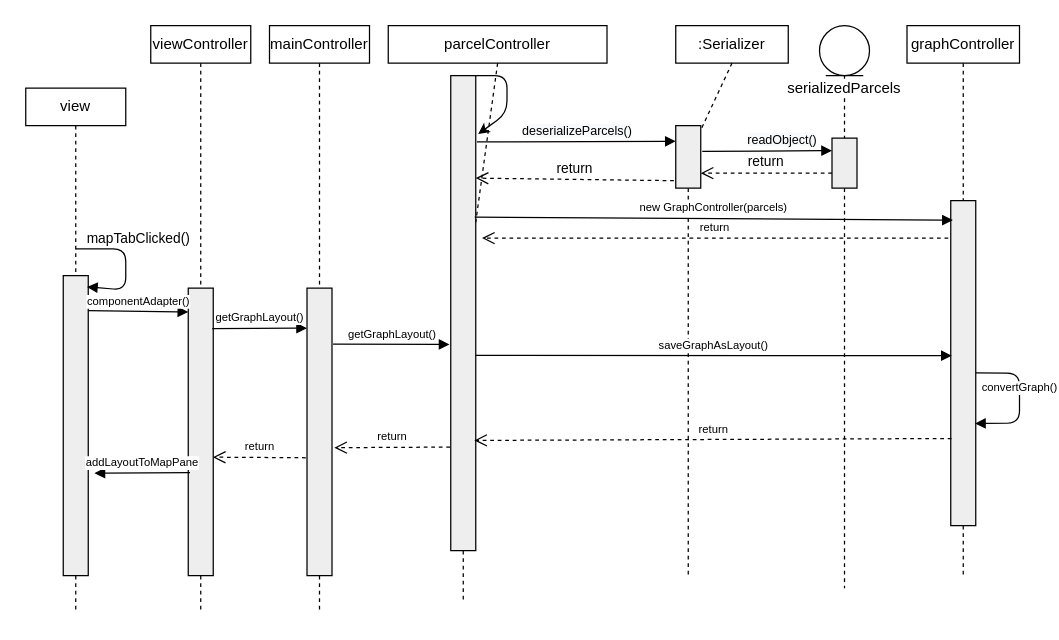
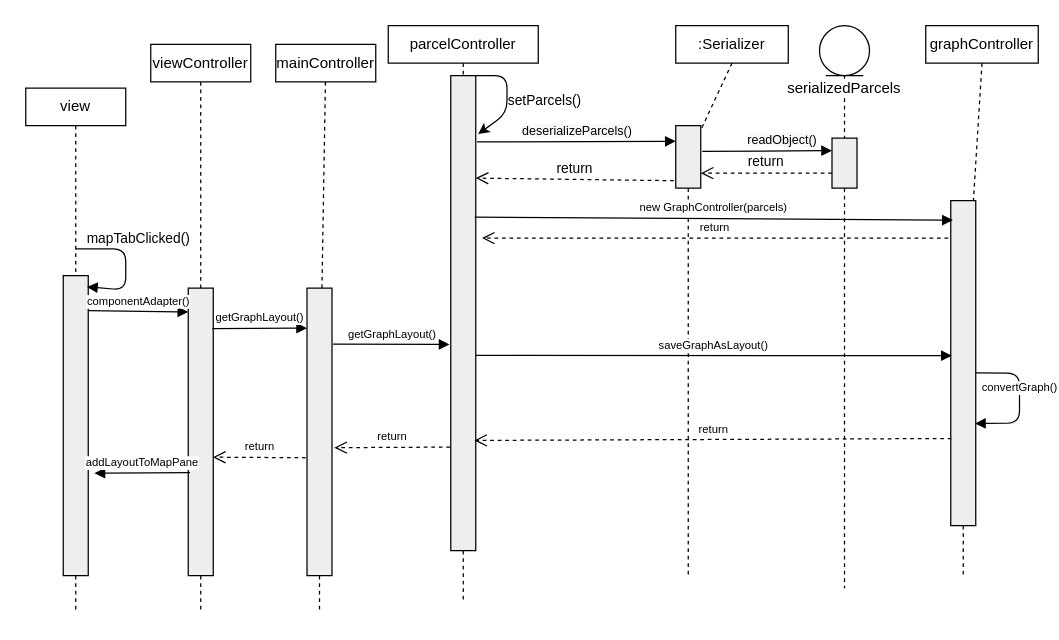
(201, 44) -> (201, 63)
(319, 44) -> (326, 63)
(498, 44) -> (463, 44)
(963, 44) -> (982, 44)
none -> (544, 101)
